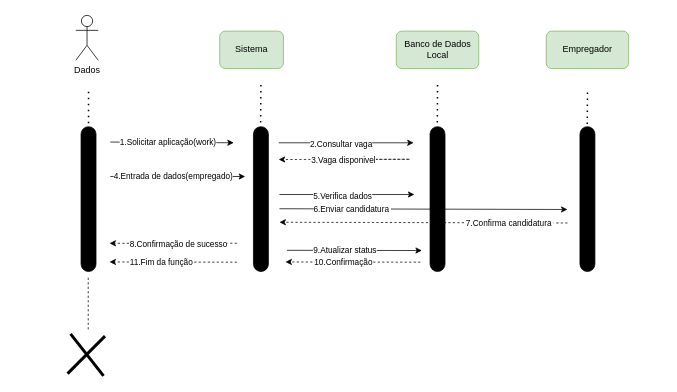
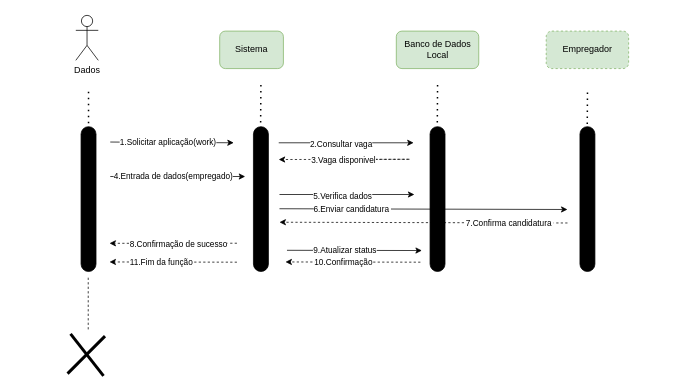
(587, 50) -> (587, 50)
